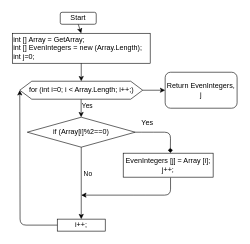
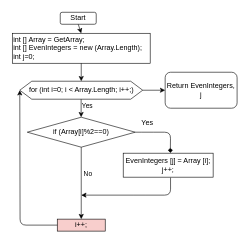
(81, 225) -> (81, 225)
